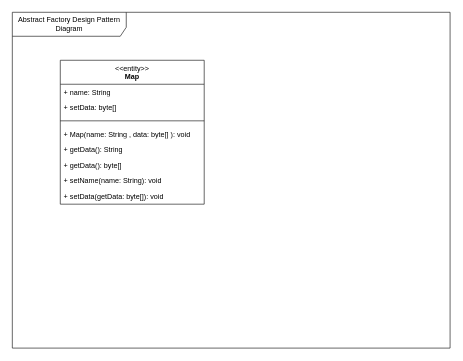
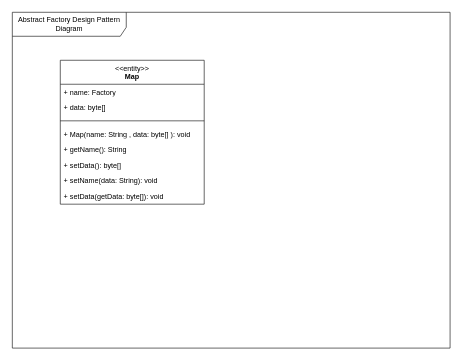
(88, 93) -> (91, 93)
(95, 108) -> (89, 108)
(98, 150) -> (98, 150)
(99, 166) -> (99, 166)
(116, 182) -> (116, 182)
